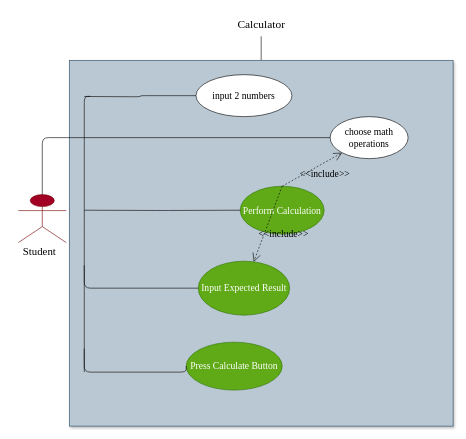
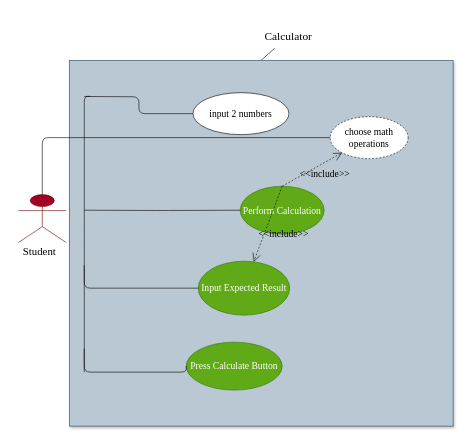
(261, 24) -> (288, 36)
(244, 96) -> (241, 114)
(369, 138) -> (369, 138)
